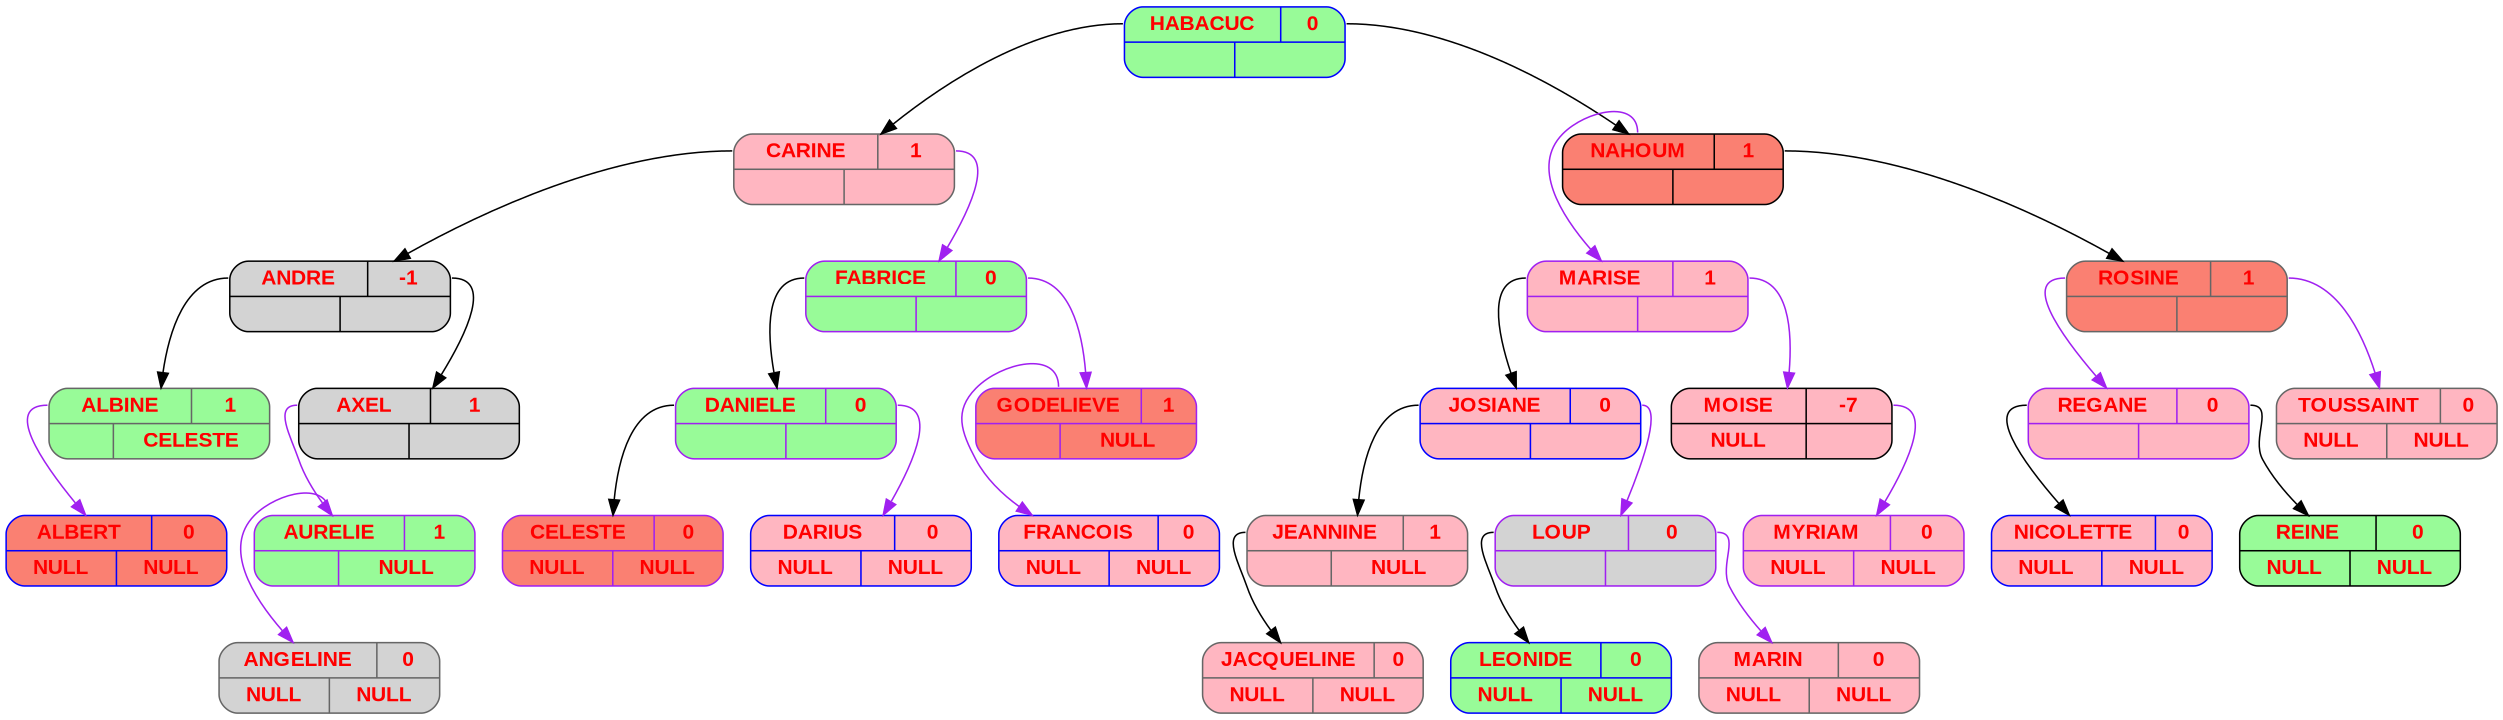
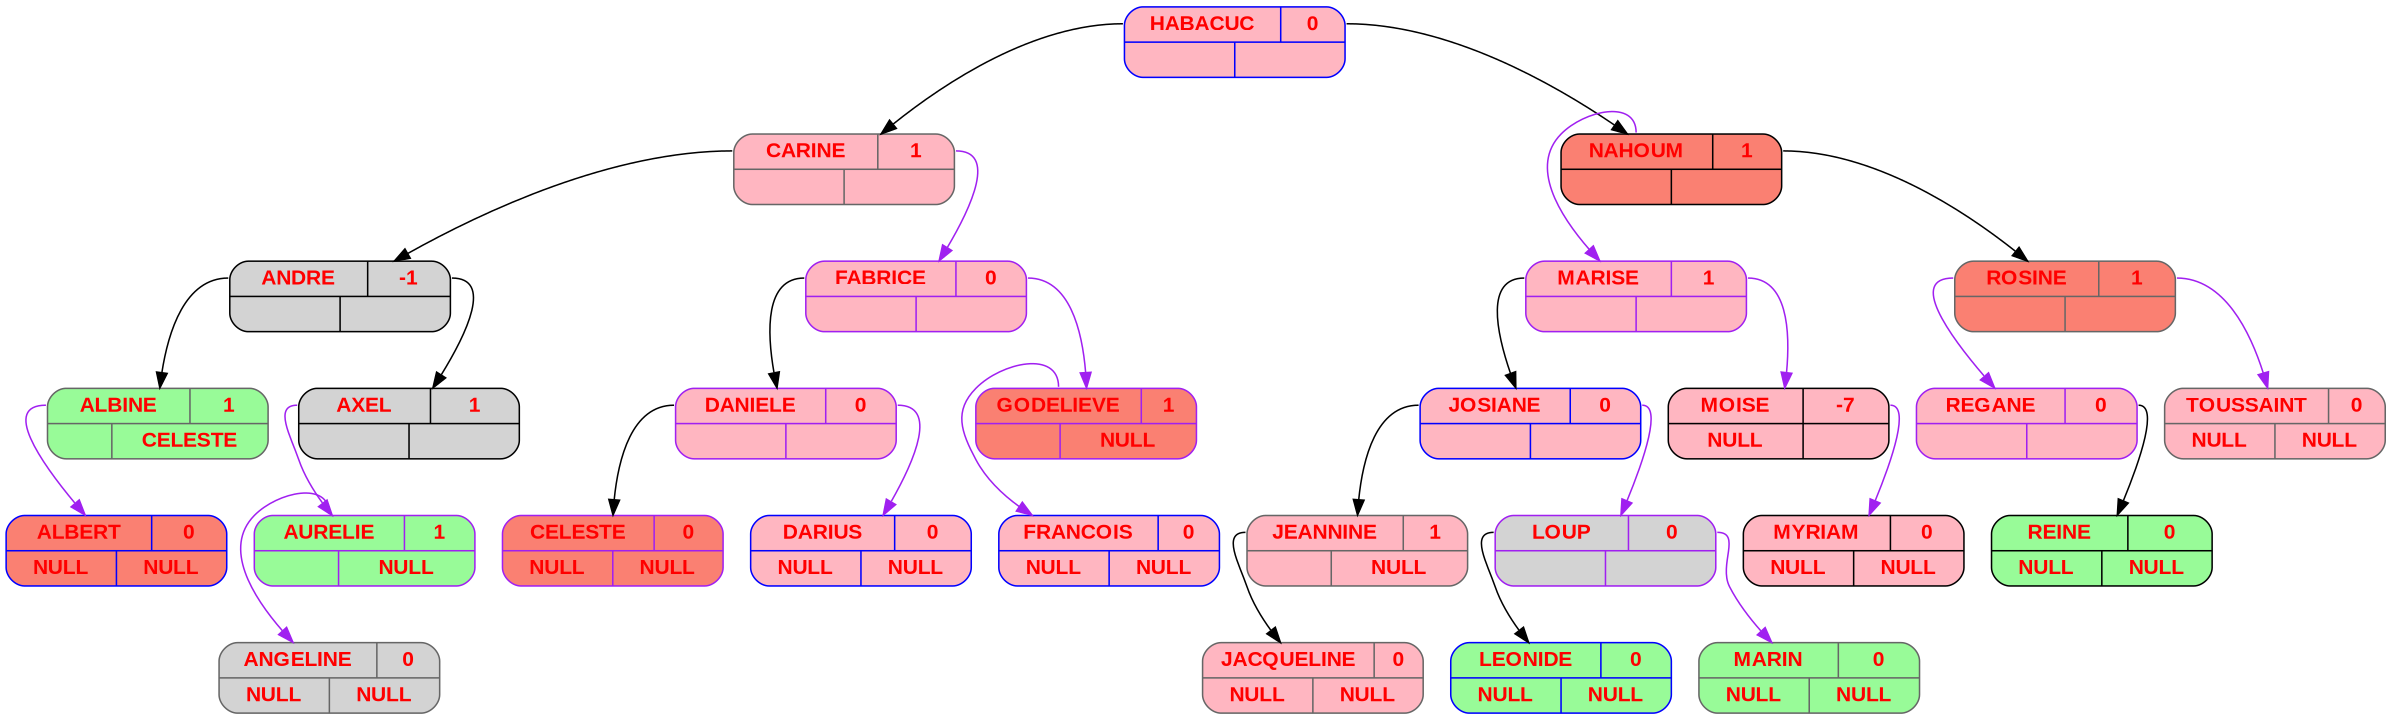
(1235, 42) -> (1235, 42)
(916, 296) -> (916, 296)
(786, 424) -> (786, 424)
(1854, 551) -> (1854, 551)
(2102, 551) -> none
(1809, 678) -> (1809, 678)
